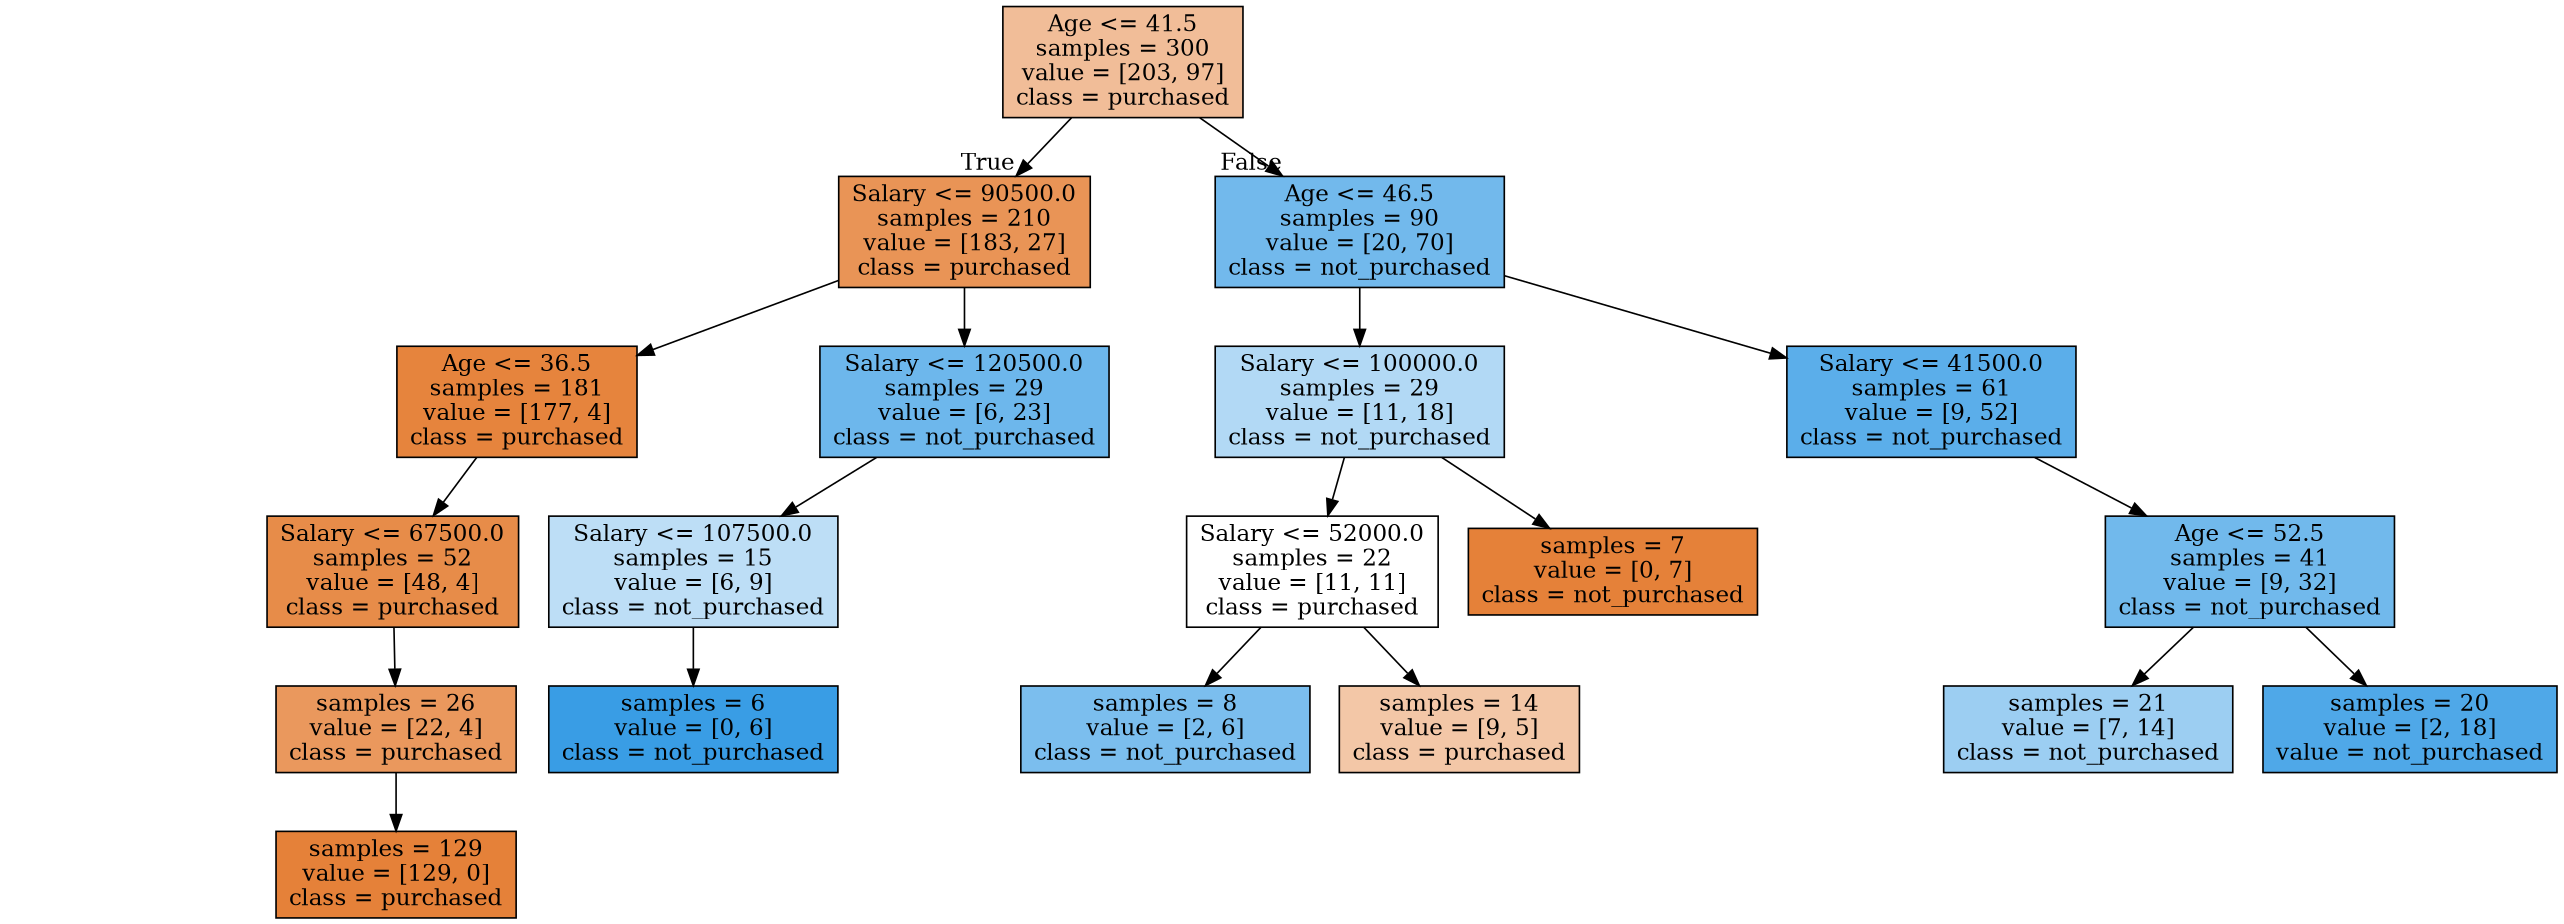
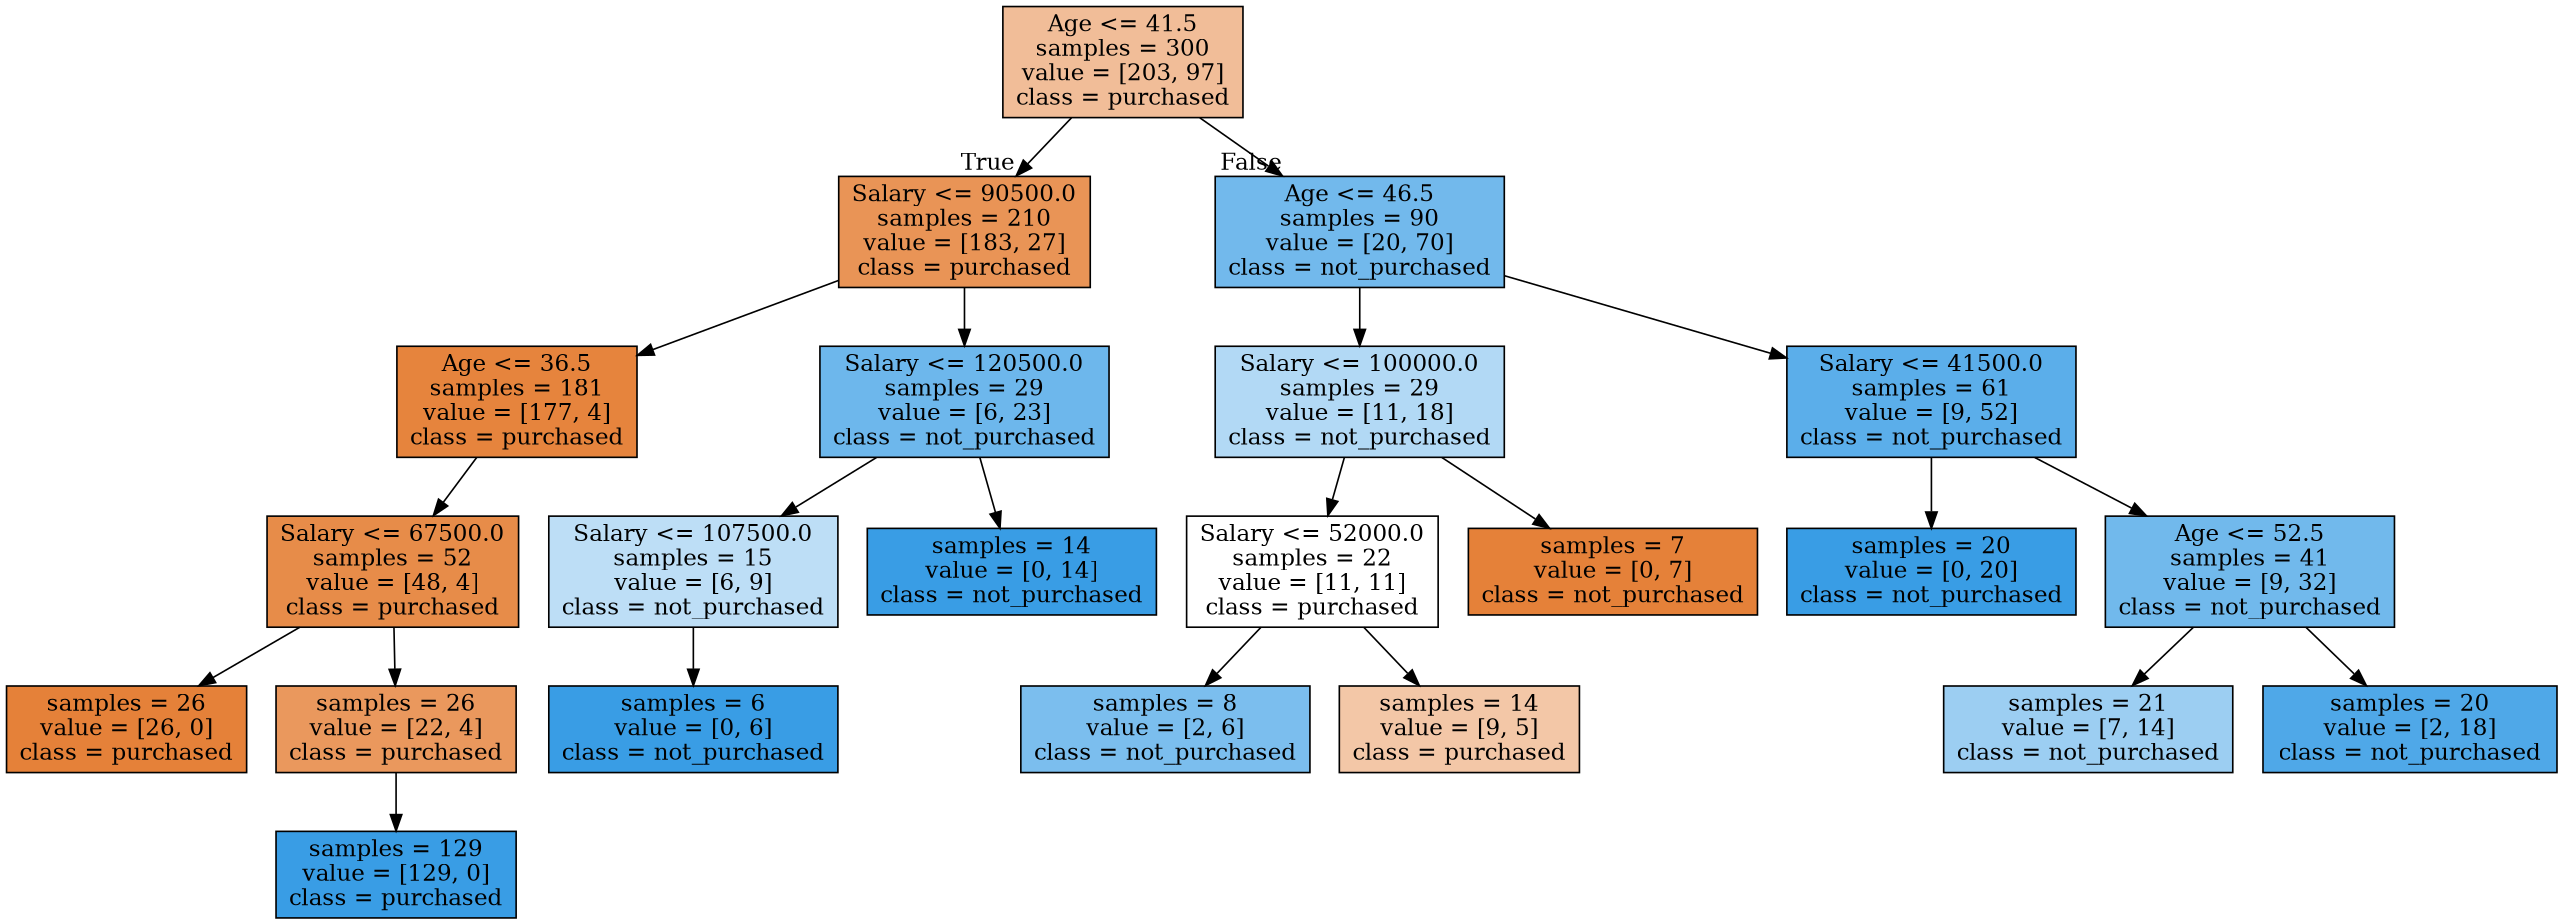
none -> (1012, 572)
none -> (1931, 572)
none -> (127, 729)
(2410, 729) -> (2410, 729)
(396, 875) -> (396, 875)
